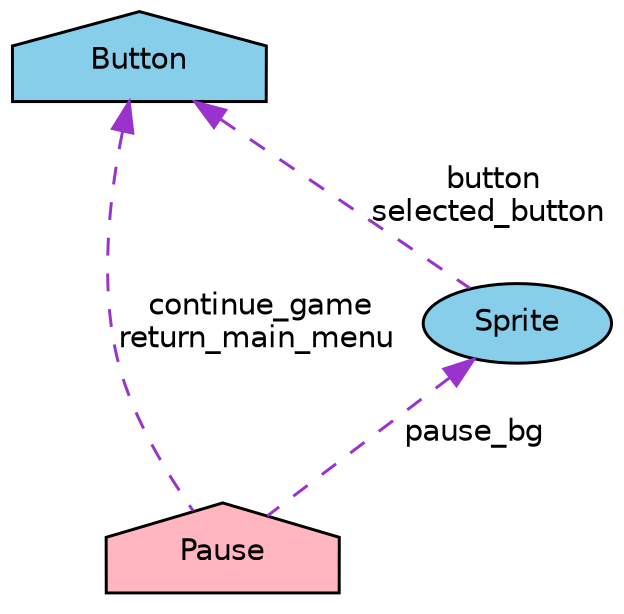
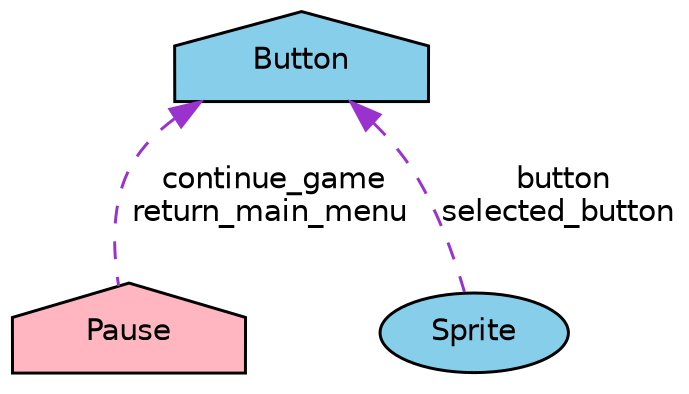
(359, 447) -> none
